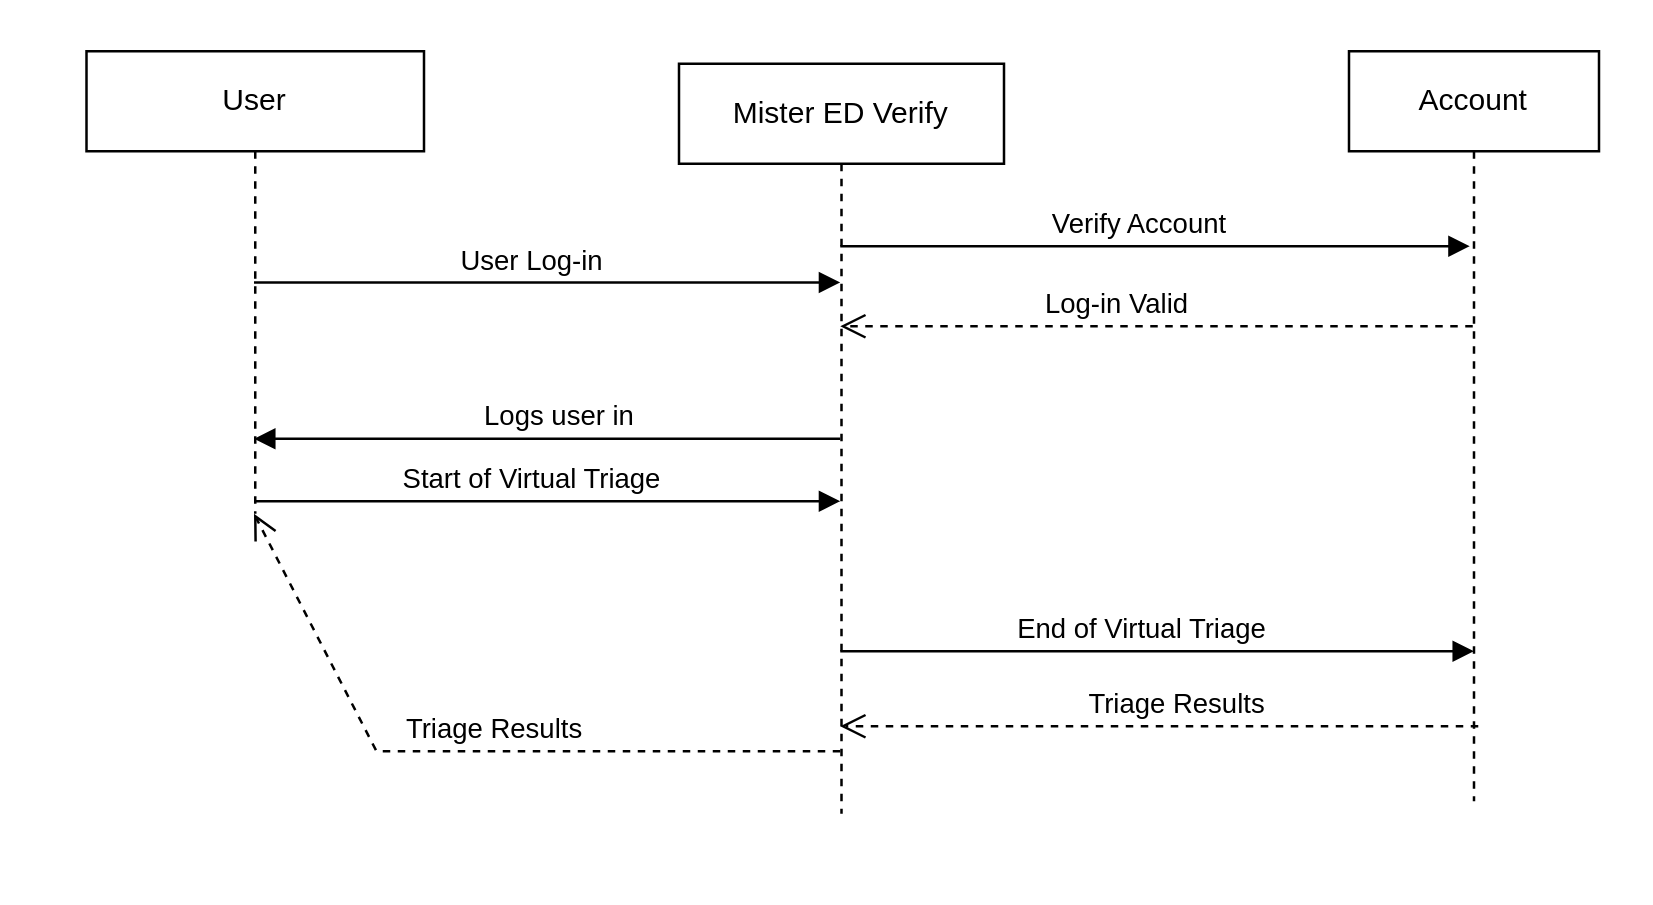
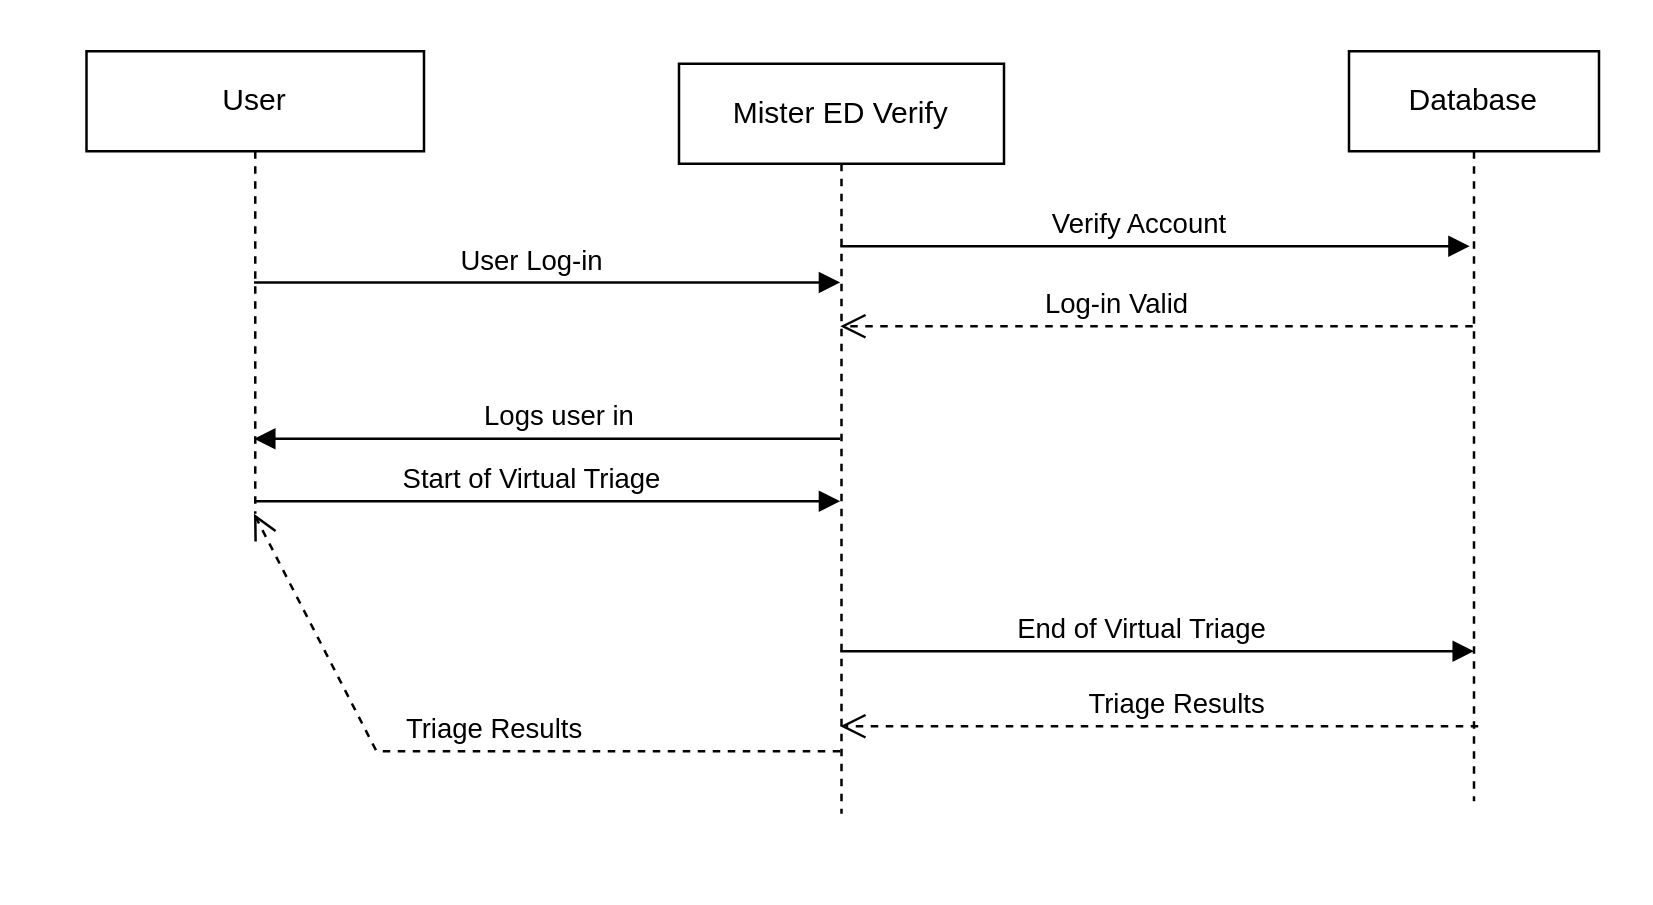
(1474, 101) -> (1474, 101)
